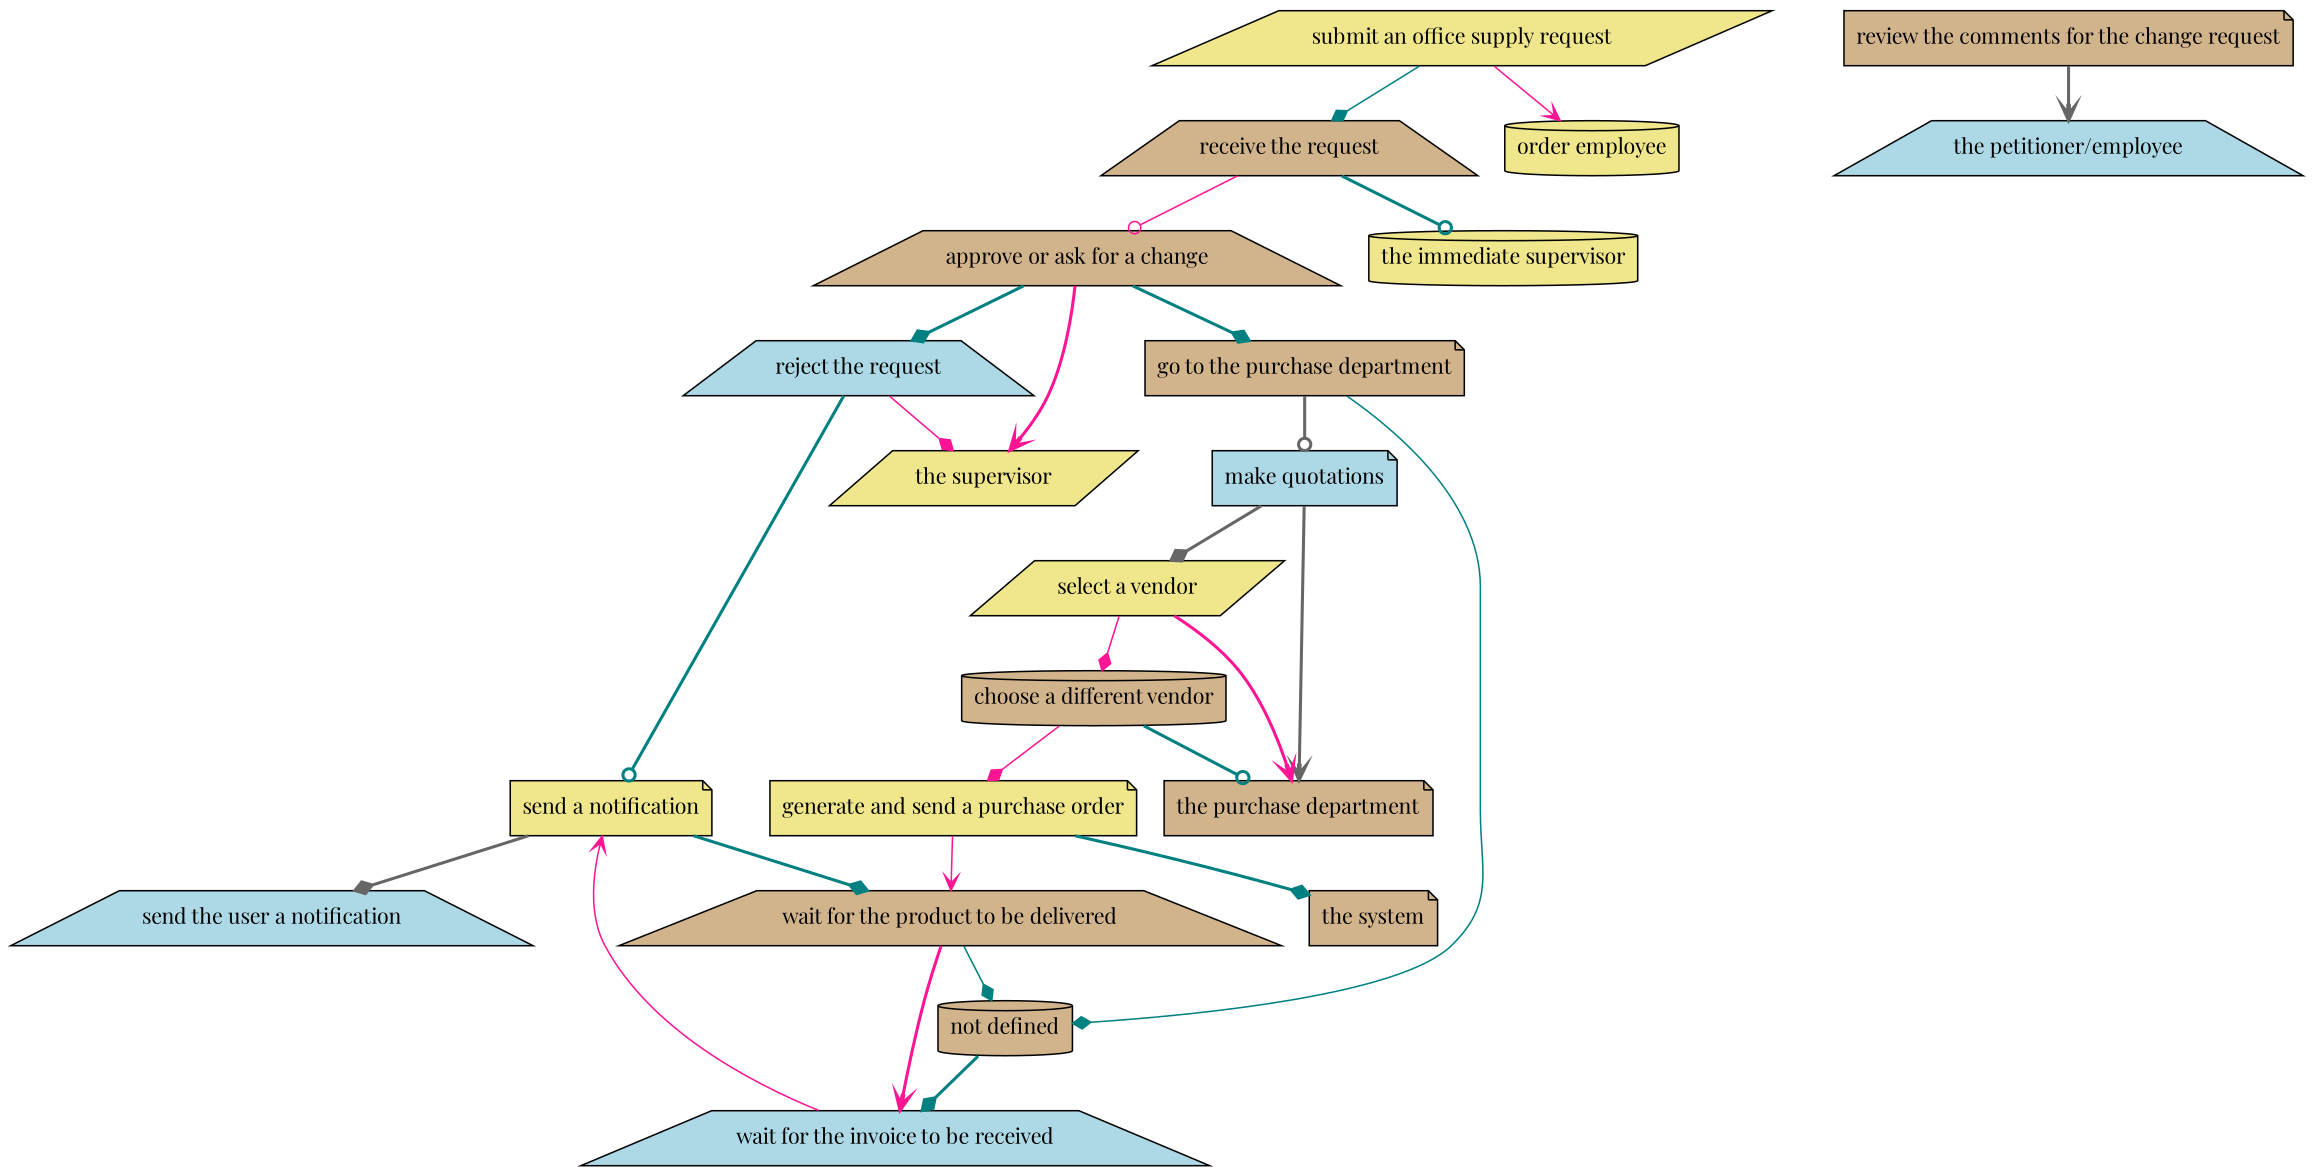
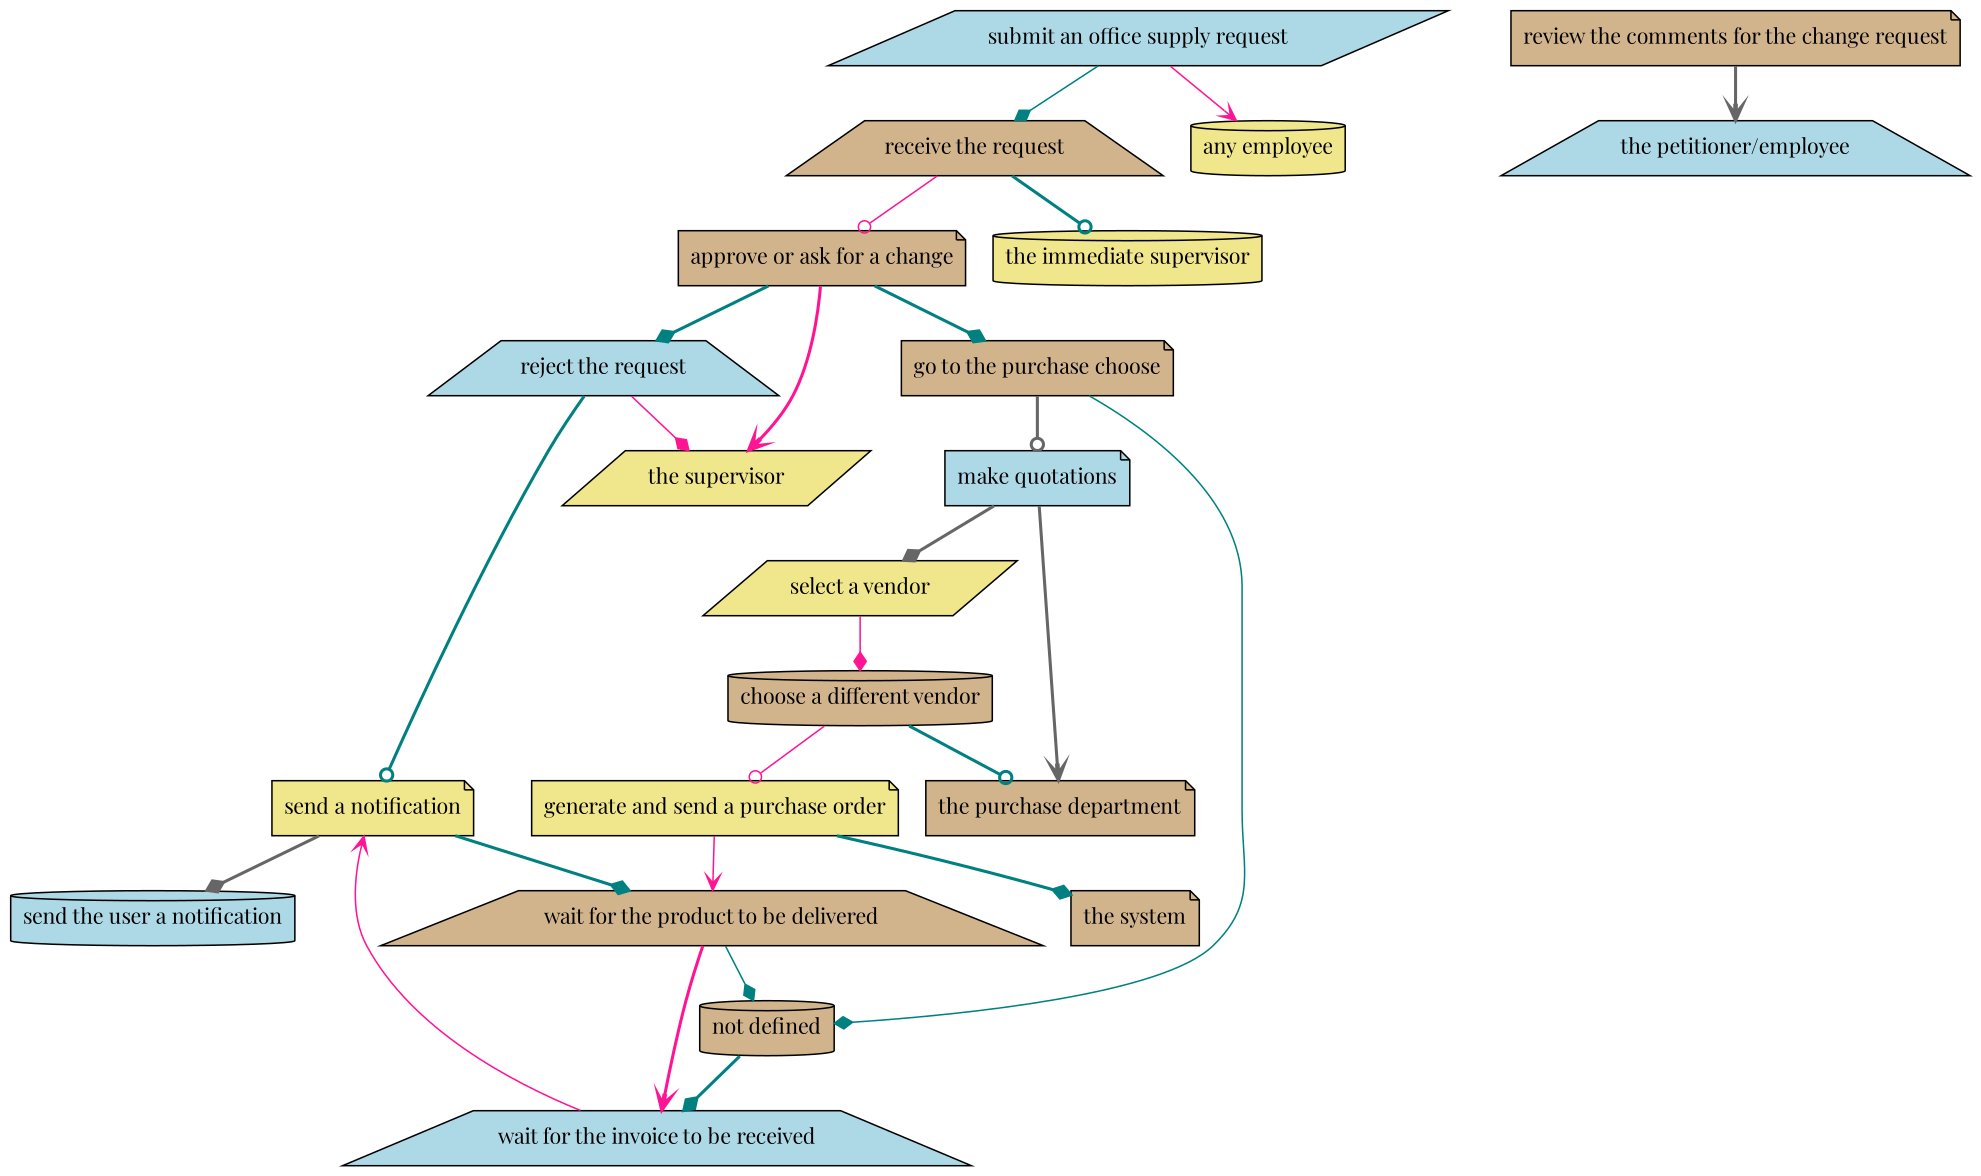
(1462, 38) -> (1138, 38)
(1592, 148) -> (1268, 148)
(1077, 258) -> (822, 258)
(1305, 368) -> (1037, 368)
(1245, 679) -> none
(1031, 748) -> (793, 750)
(272, 918) -> (153, 918)
